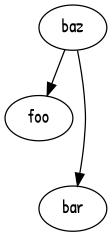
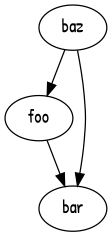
none -> (54, 157)
